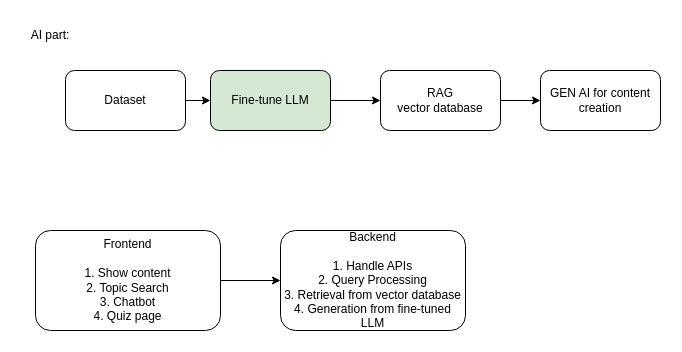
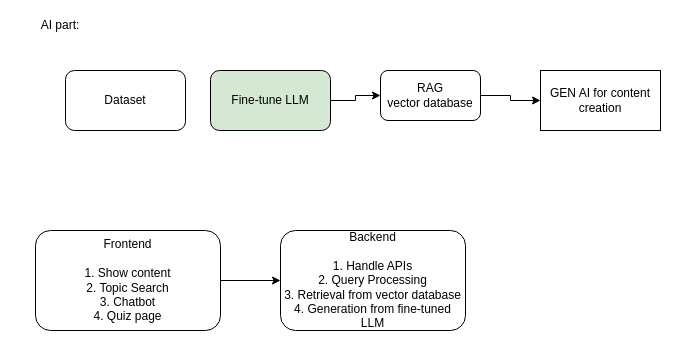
(51, 36) -> (61, 26)
(202, 101) -> none
(441, 101) -> (431, 96)
(601, 101) -> (601, 101)
